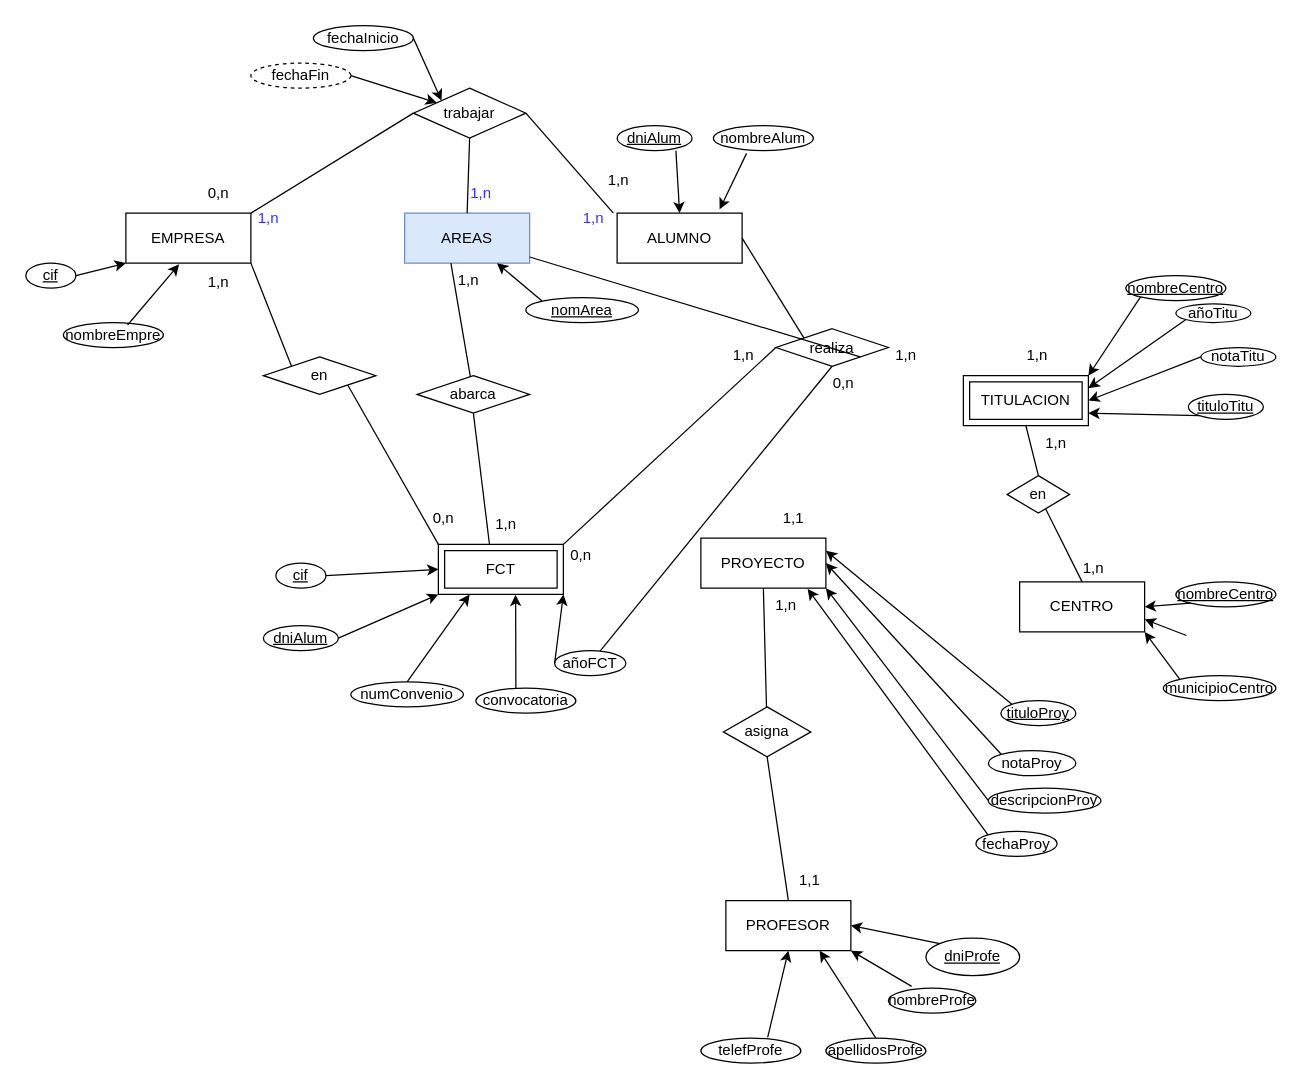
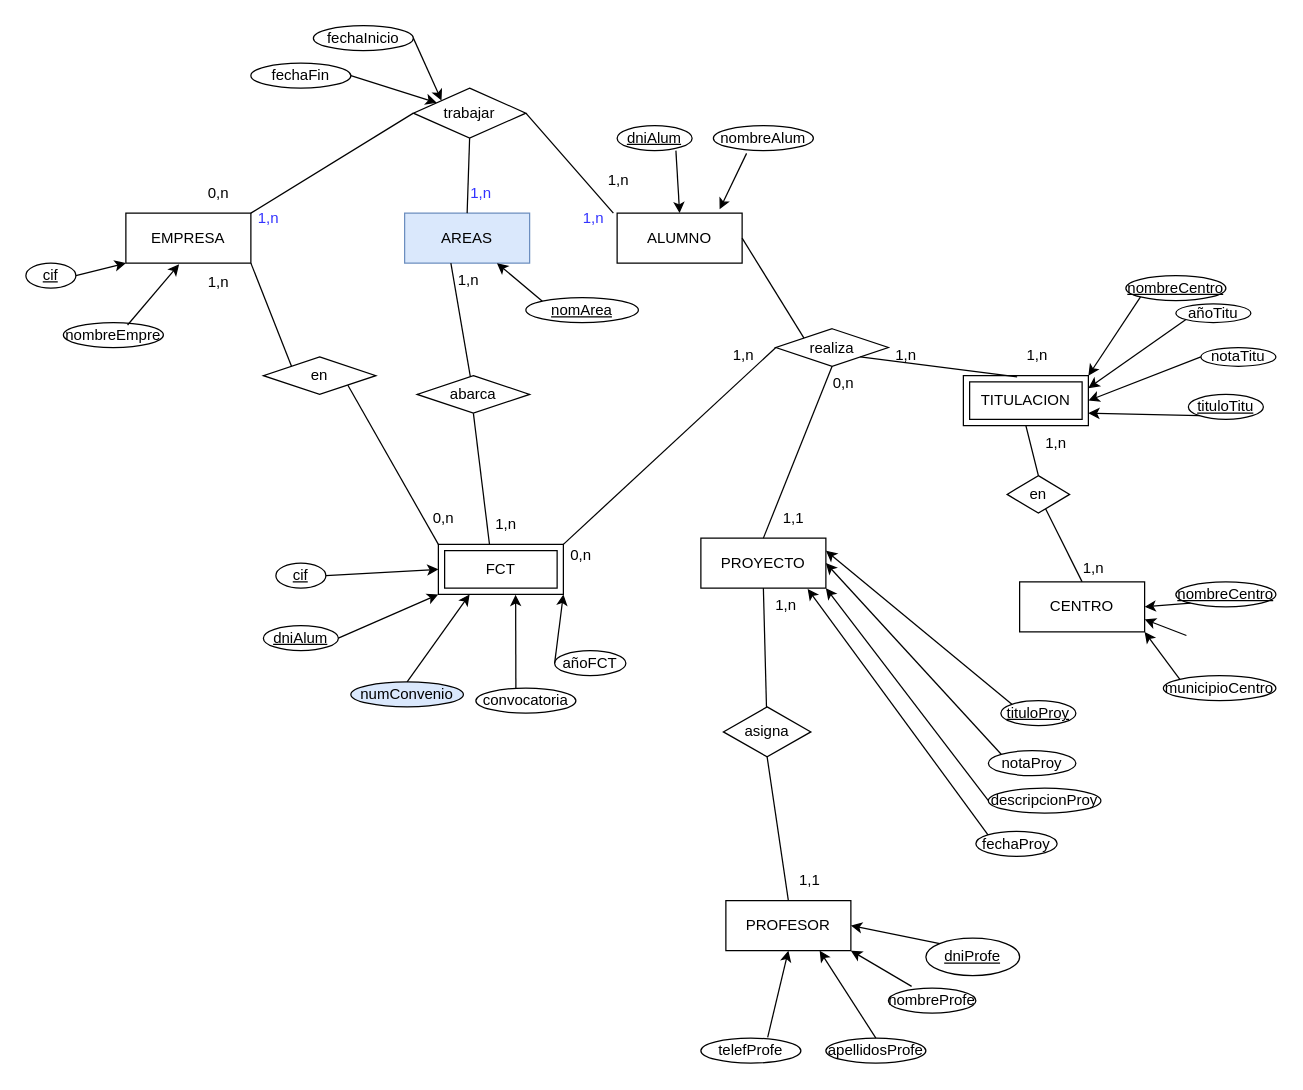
(301, 76) -> (301, 76)
(695, 307) -> (938, 367)
(716, 508) -> (798, 452)
(407, 694) -> (407, 694)
